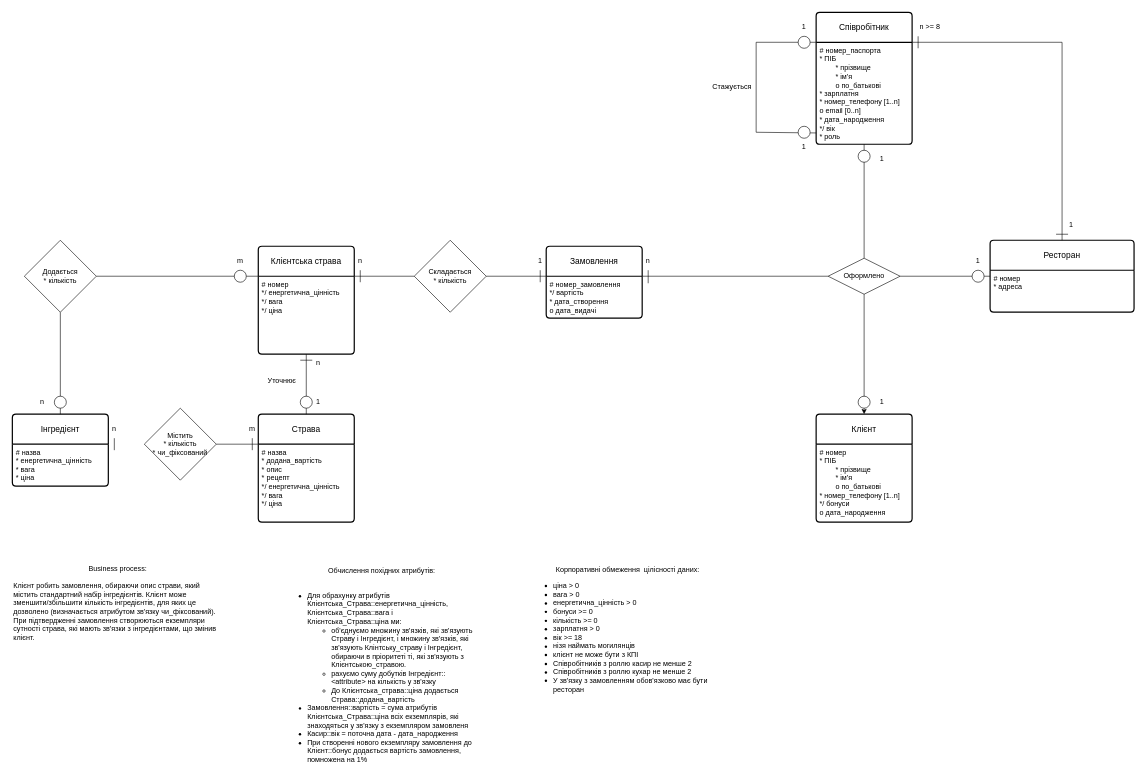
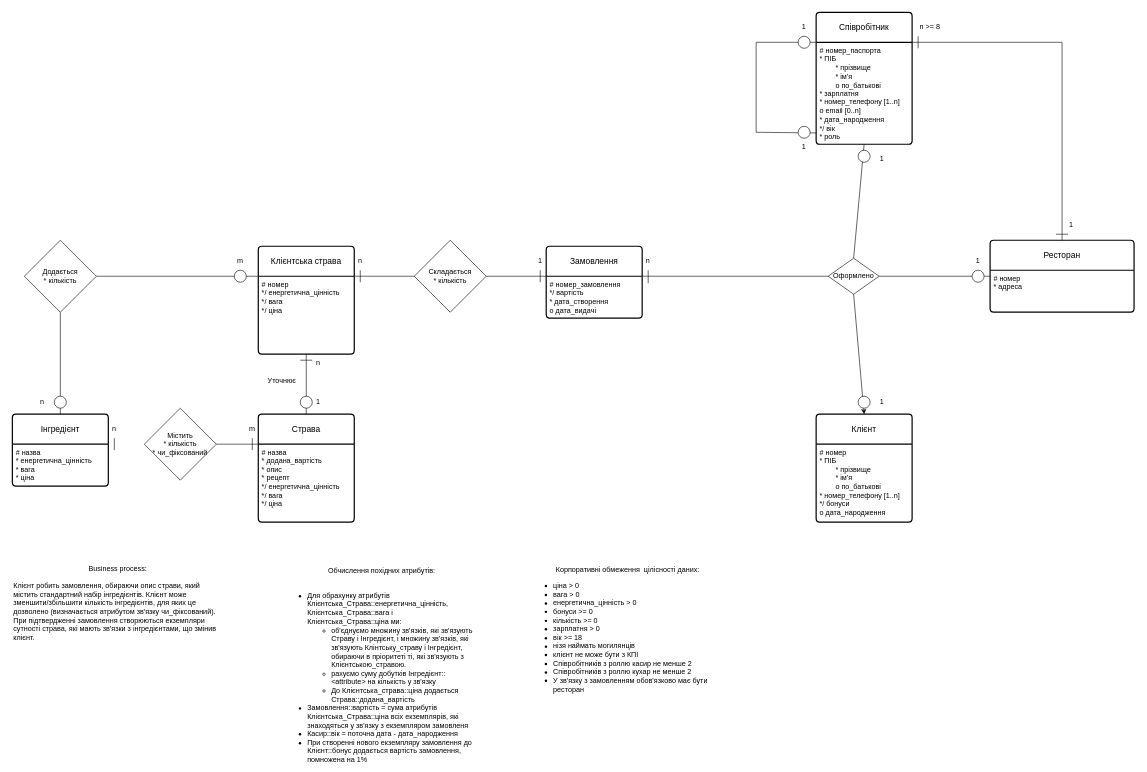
(732, 87) -> none
(864, 276) -> (854, 276)
